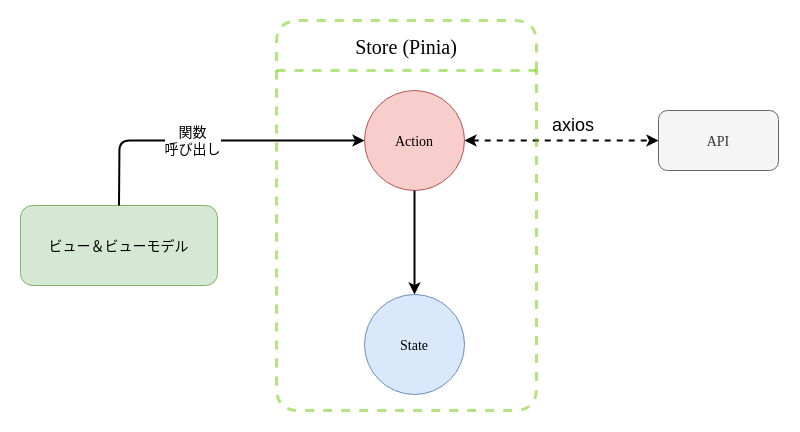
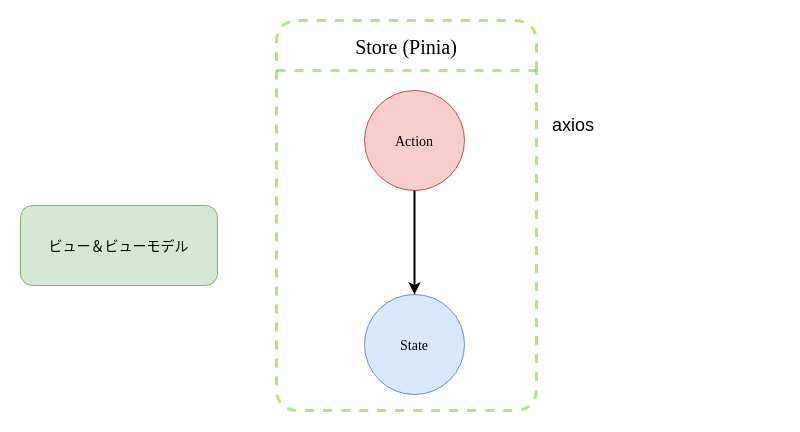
(136, 141) -> none
(561, 141) -> none
(719, 141) -> none
